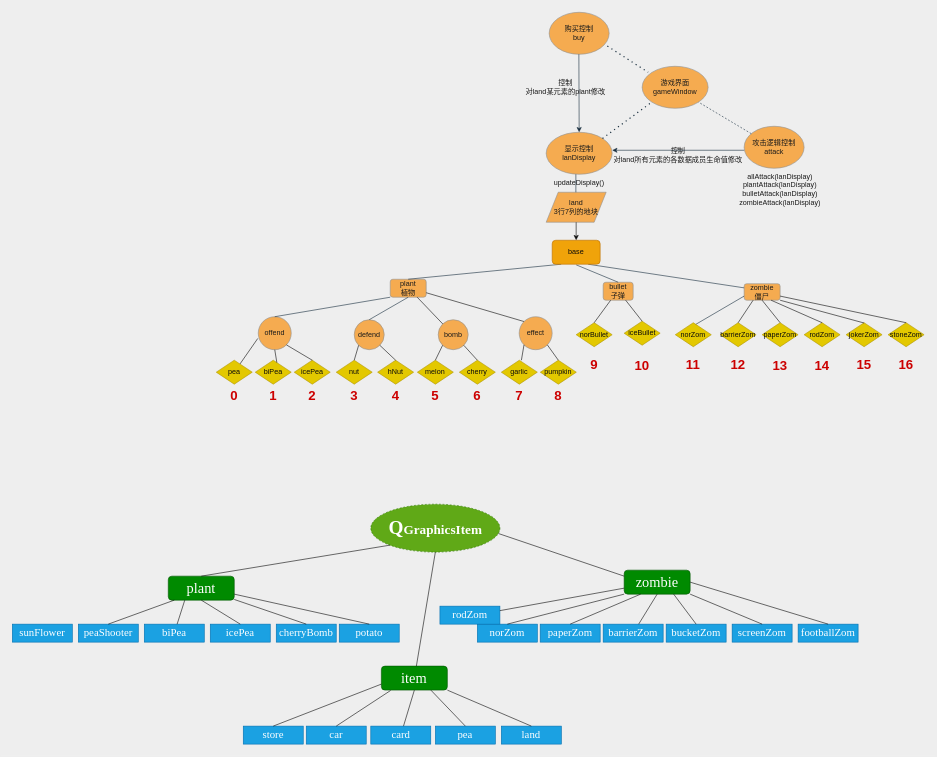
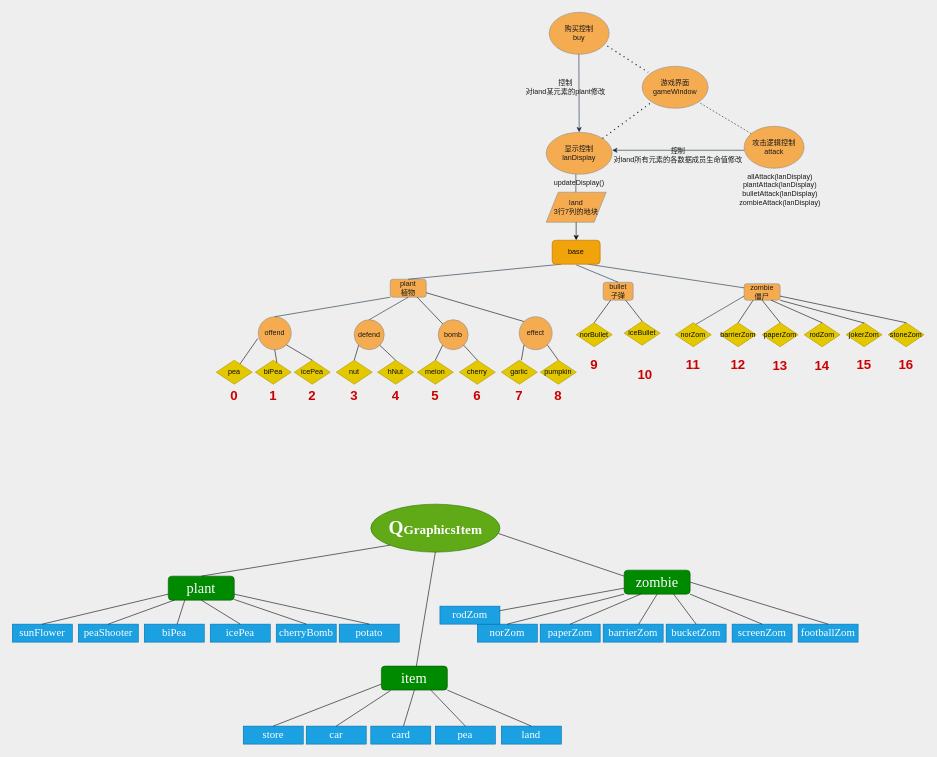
(642, 366) -> (645, 375)
(435, 528) -> (435, 528)
none -> (106, 609)
